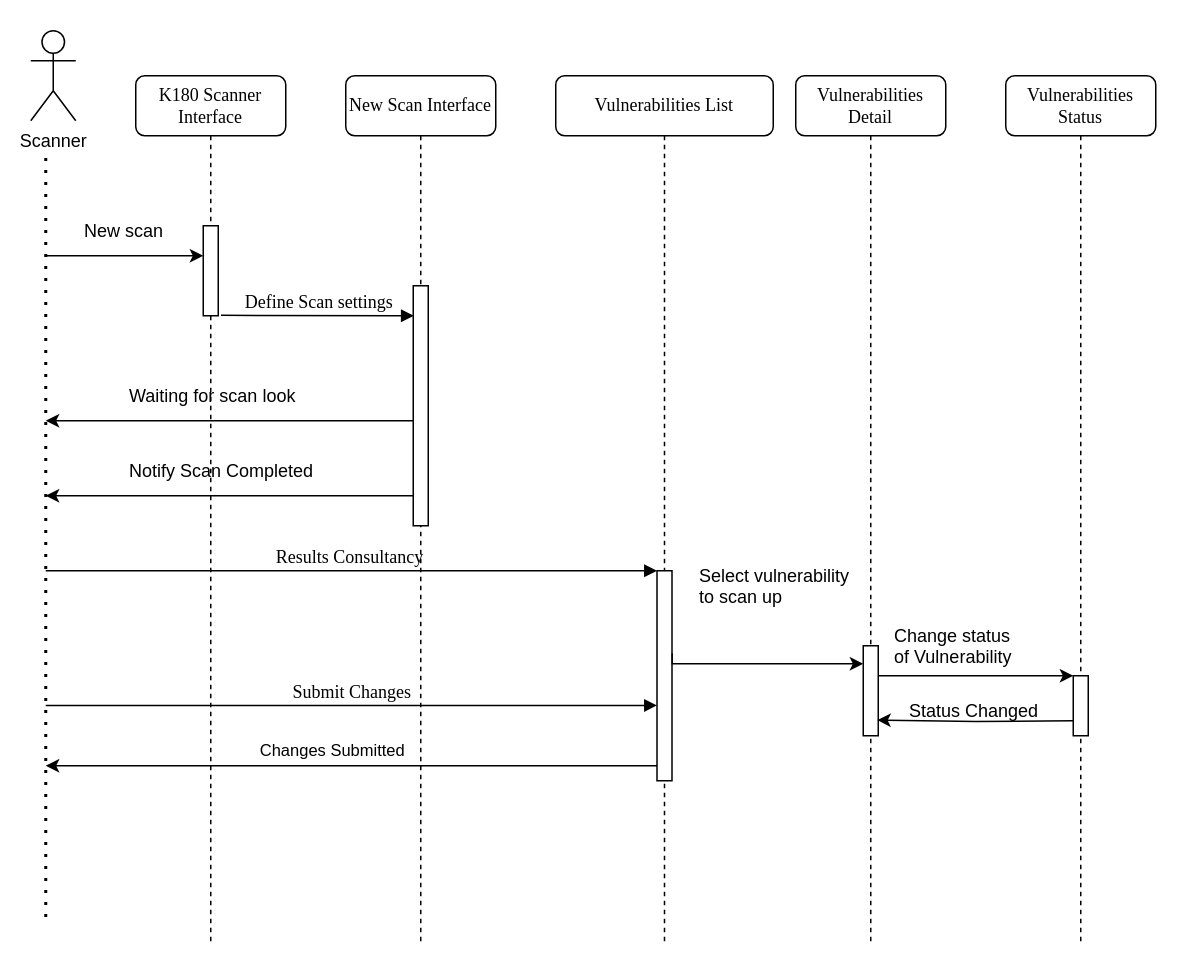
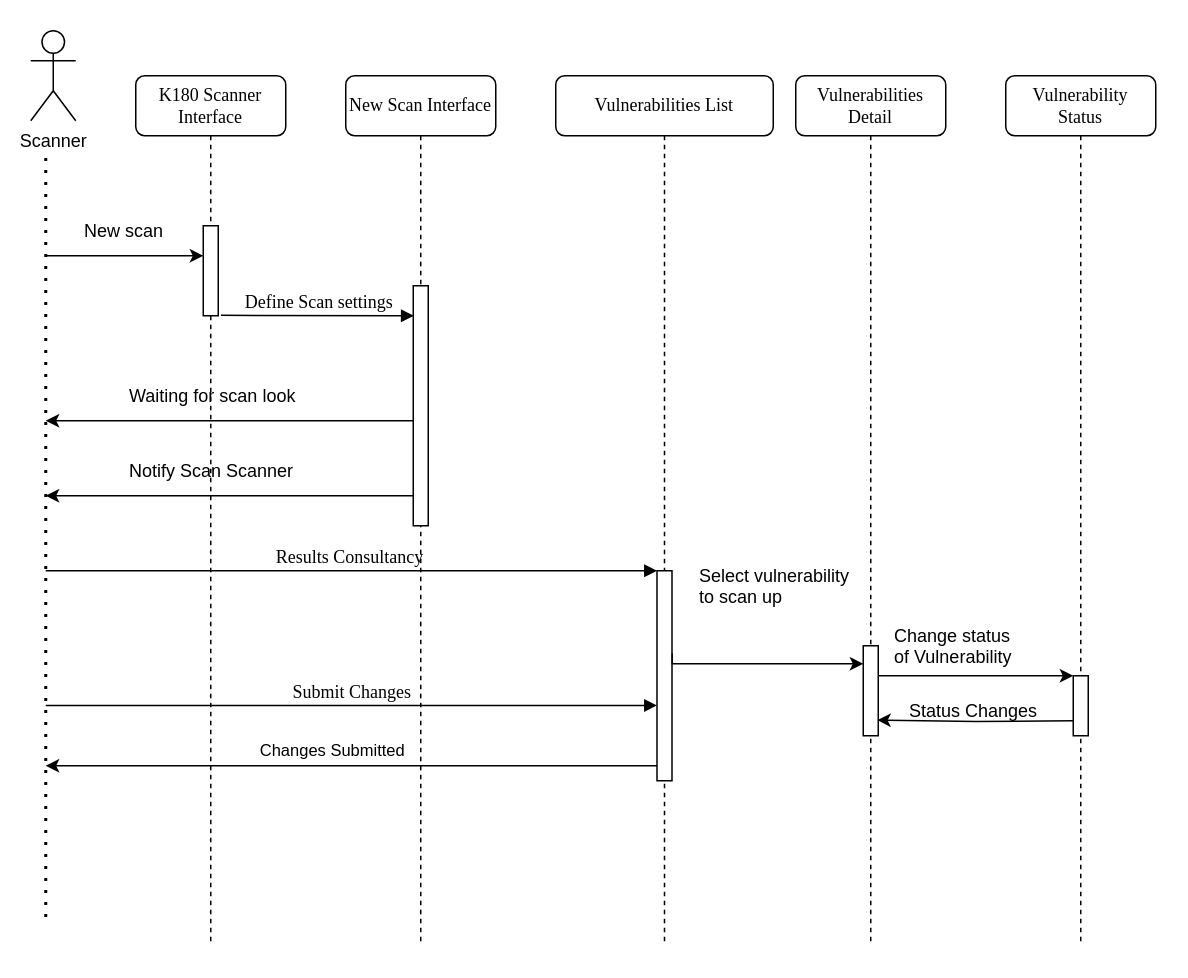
(1081, 106) -> (1081, 106)
(225, 471) -> (218, 471)
(977, 711) -> (977, 711)
